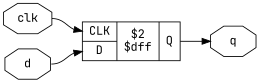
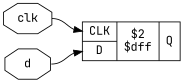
(233, 41) -> none
